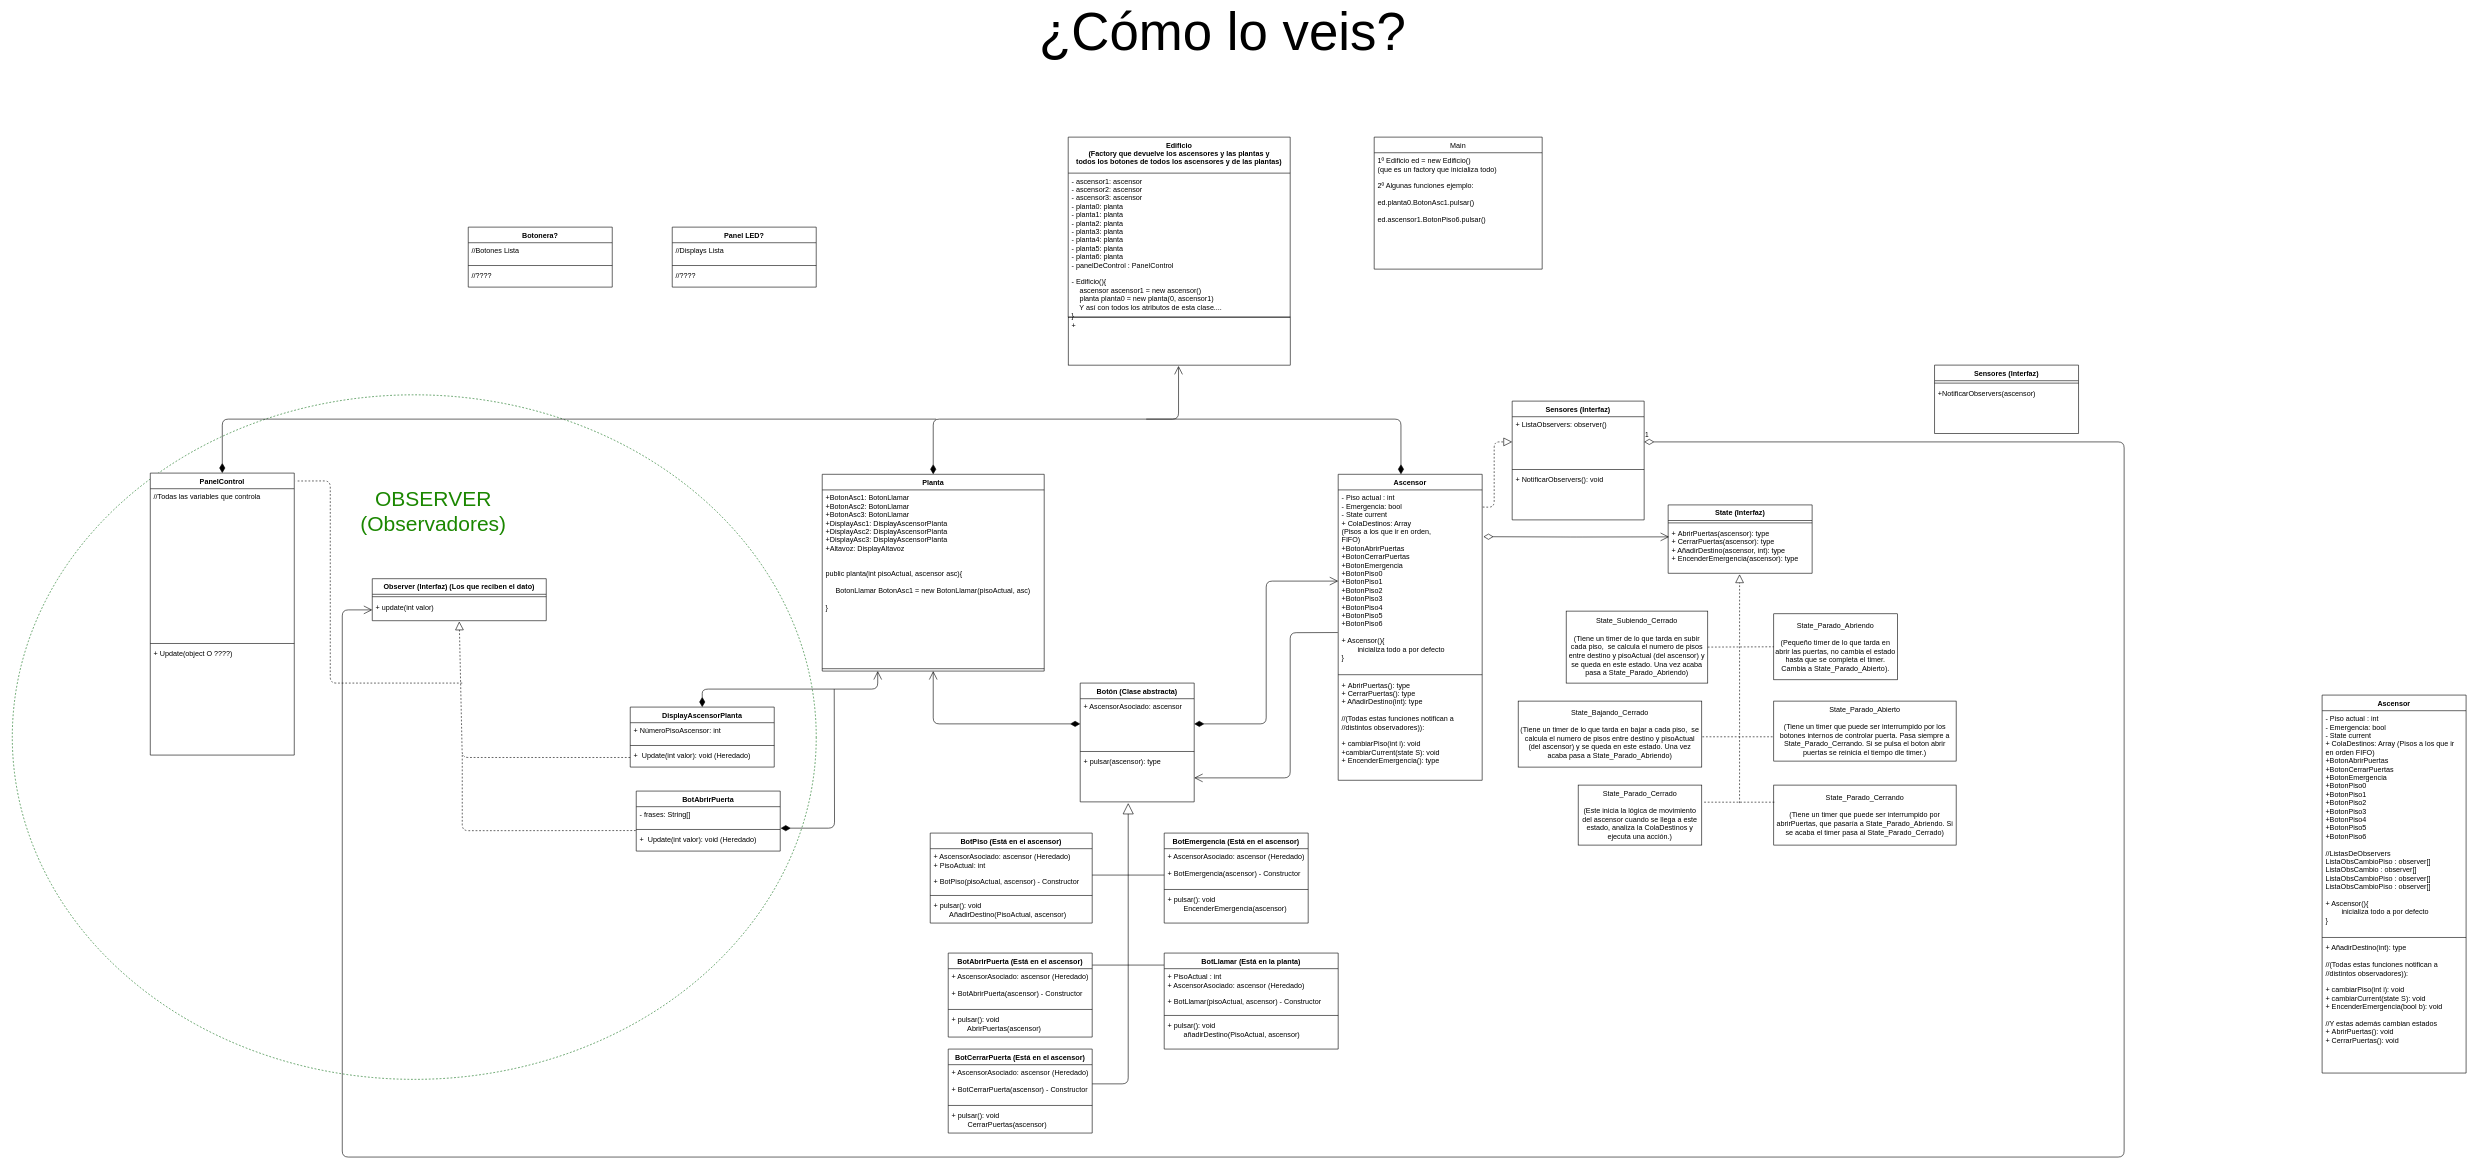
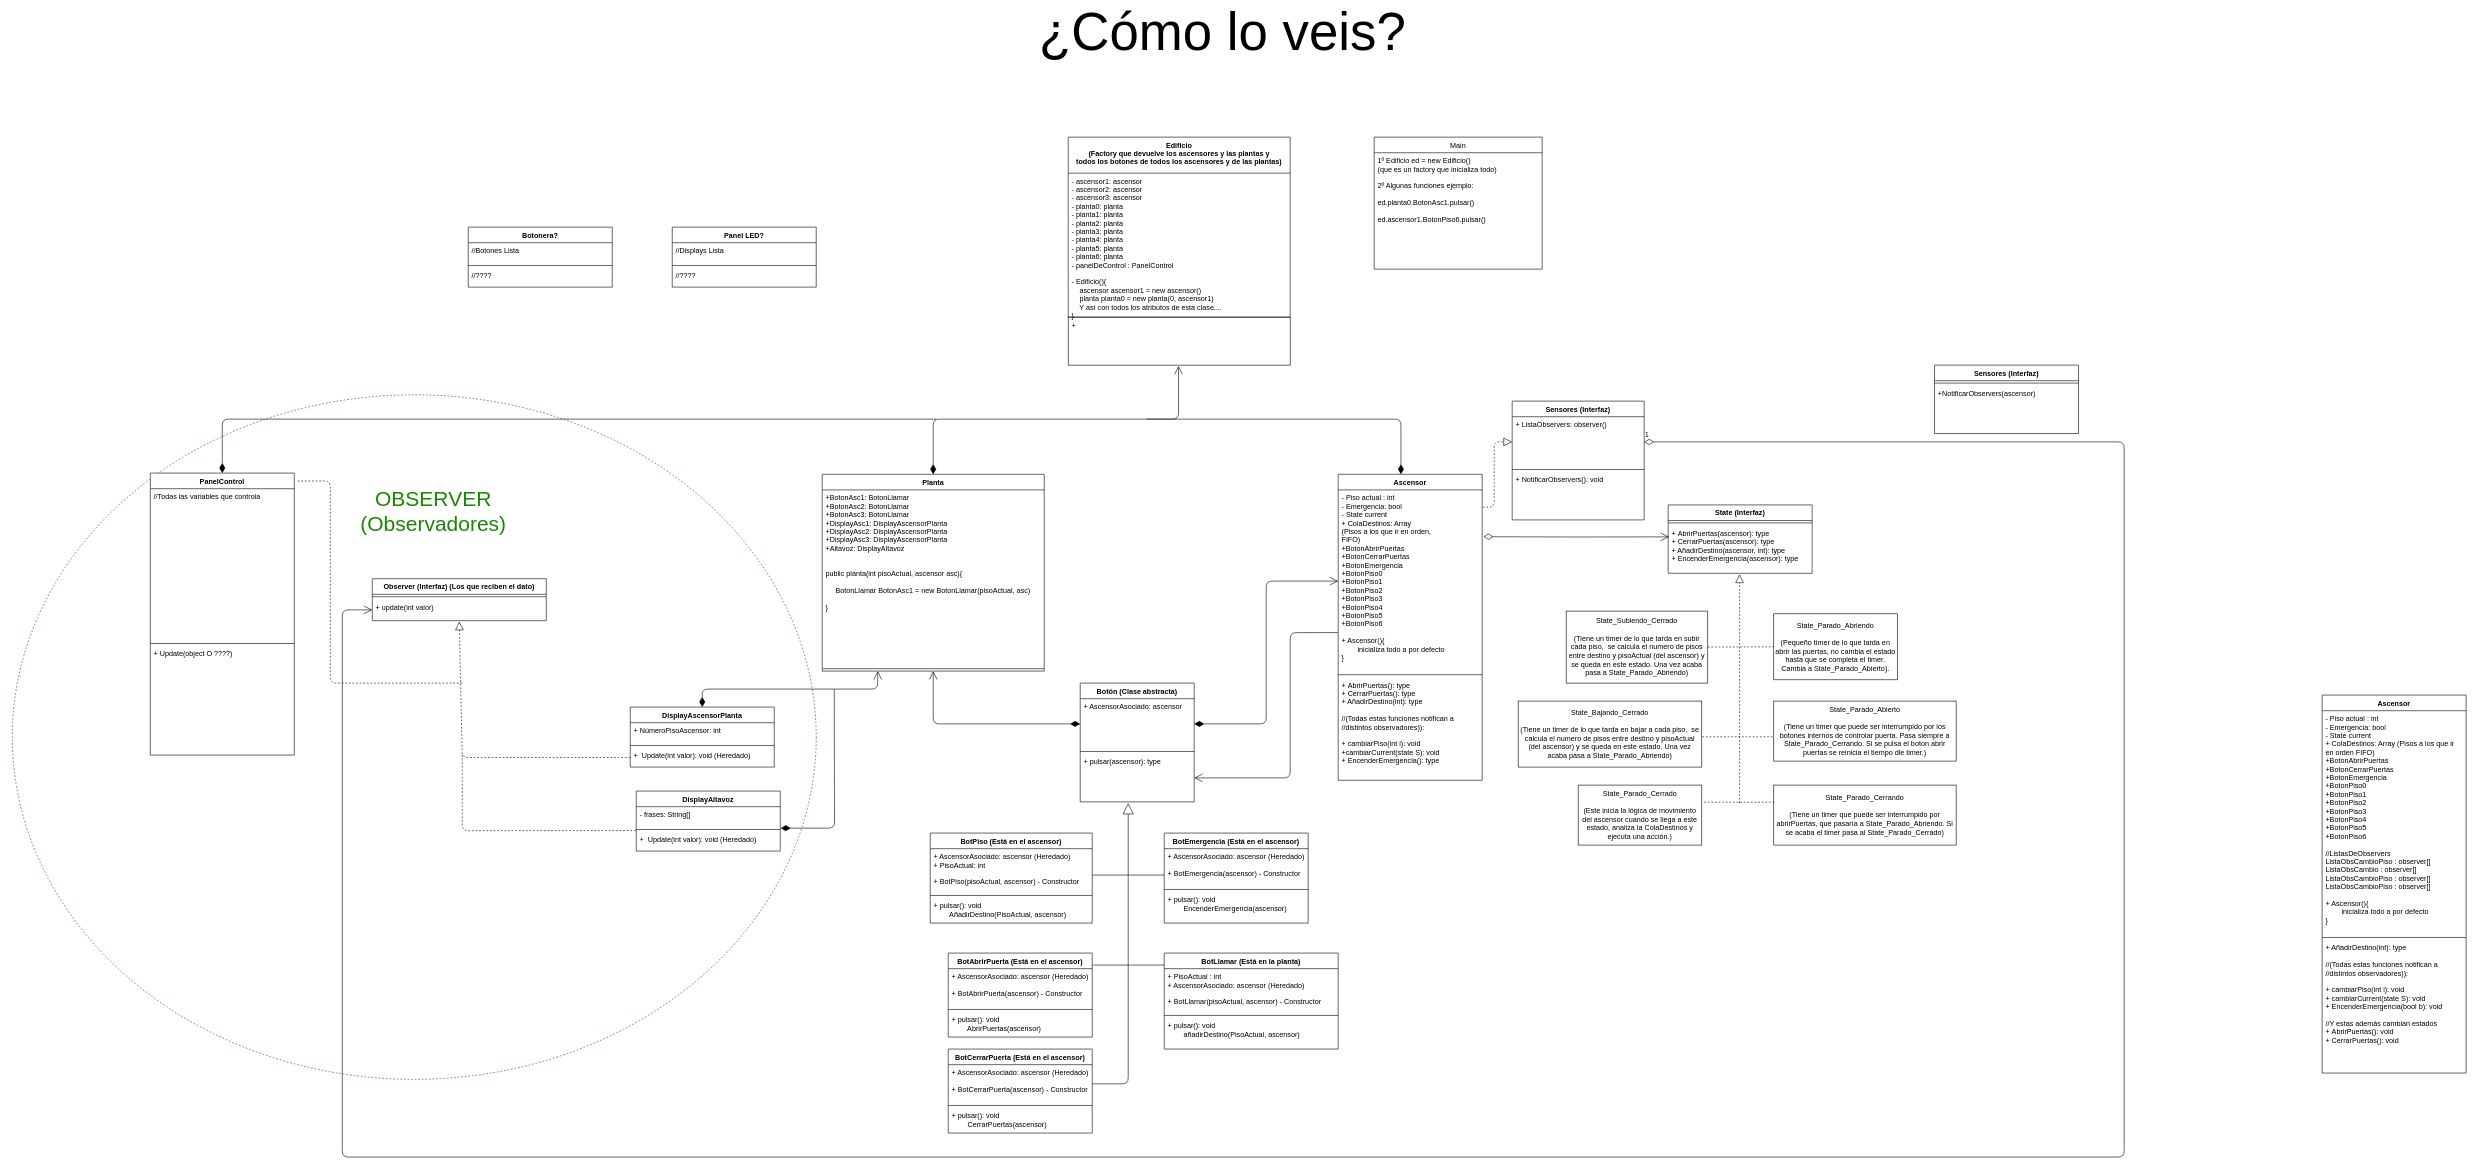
(708, 799) -> (708, 799)
